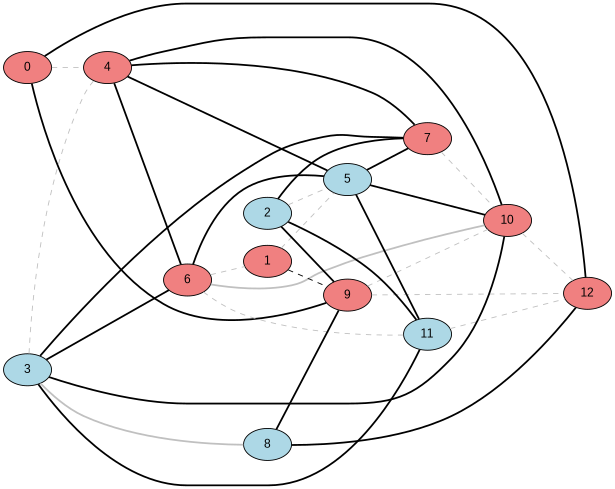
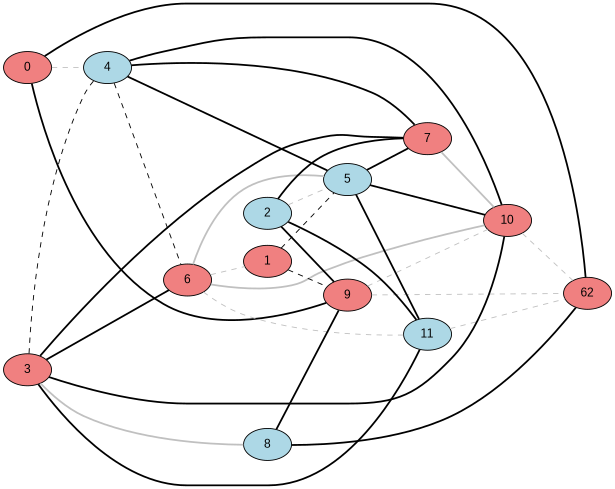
(108, 68) -> (108, 68)
(148, 174) -> (148, 174)
(468, 180) -> (468, 180)
(240, 192) -> (240, 192)
(47, 213) -> (47, 213)
(308, 221) -> (308, 221)
(588, 293) -> (588, 293)
(28, 370) -> (28, 370)
